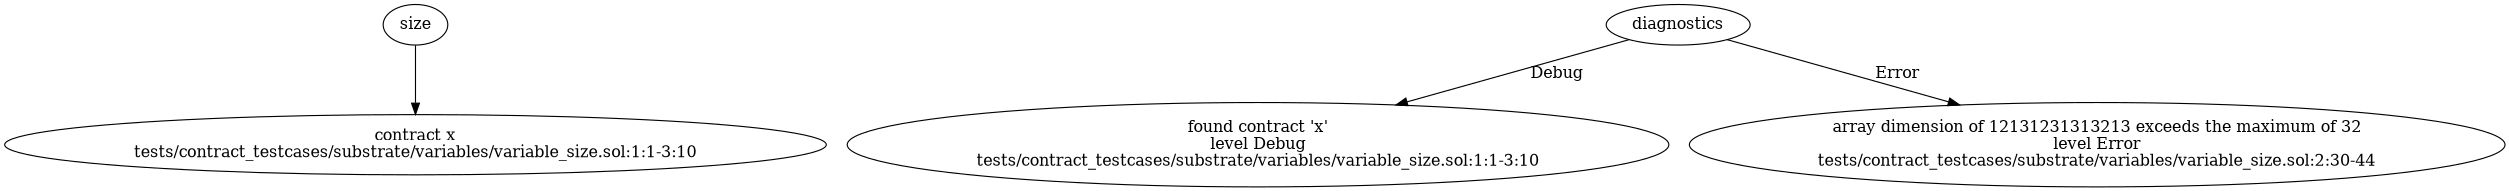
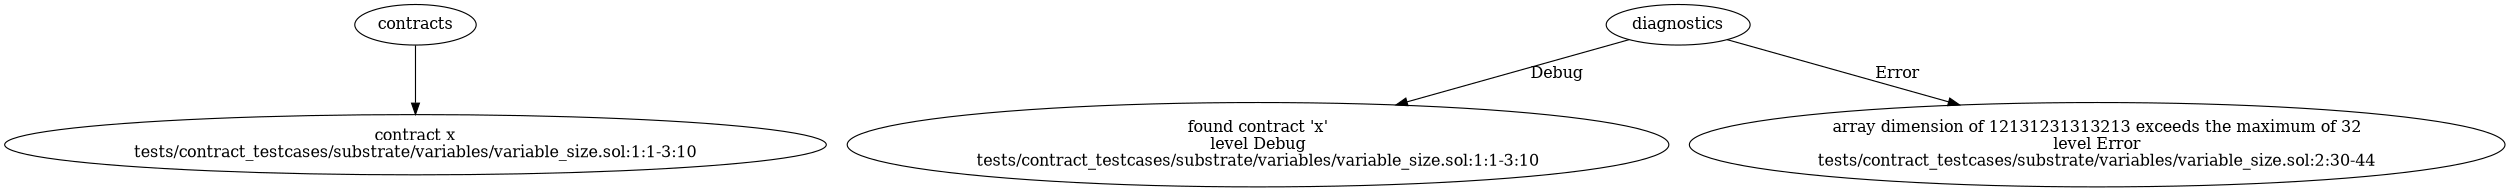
(415, 25) -> (415, 25)
